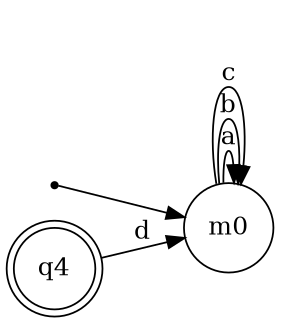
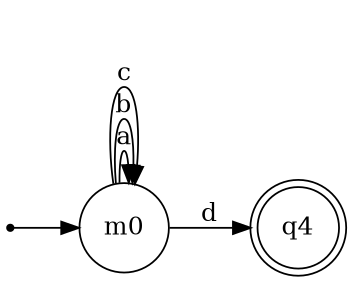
(134, 250) -> (201, 228)
